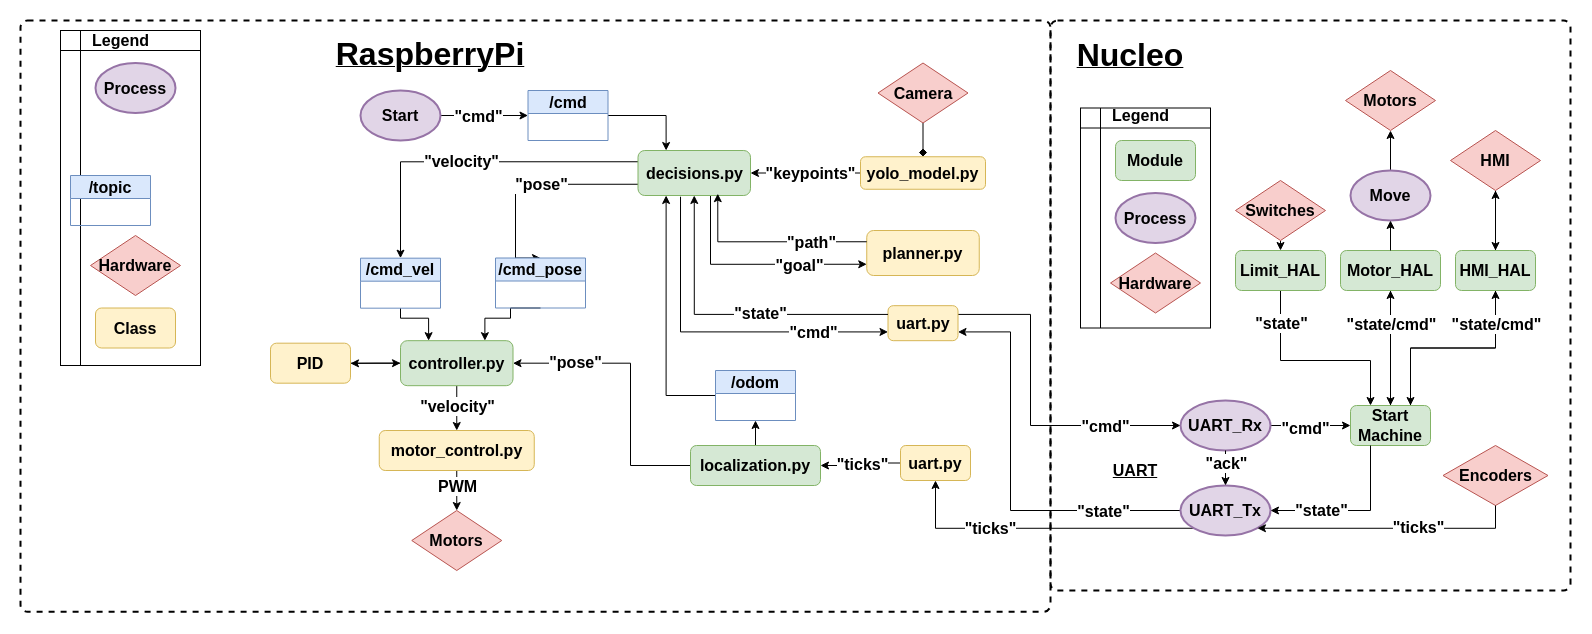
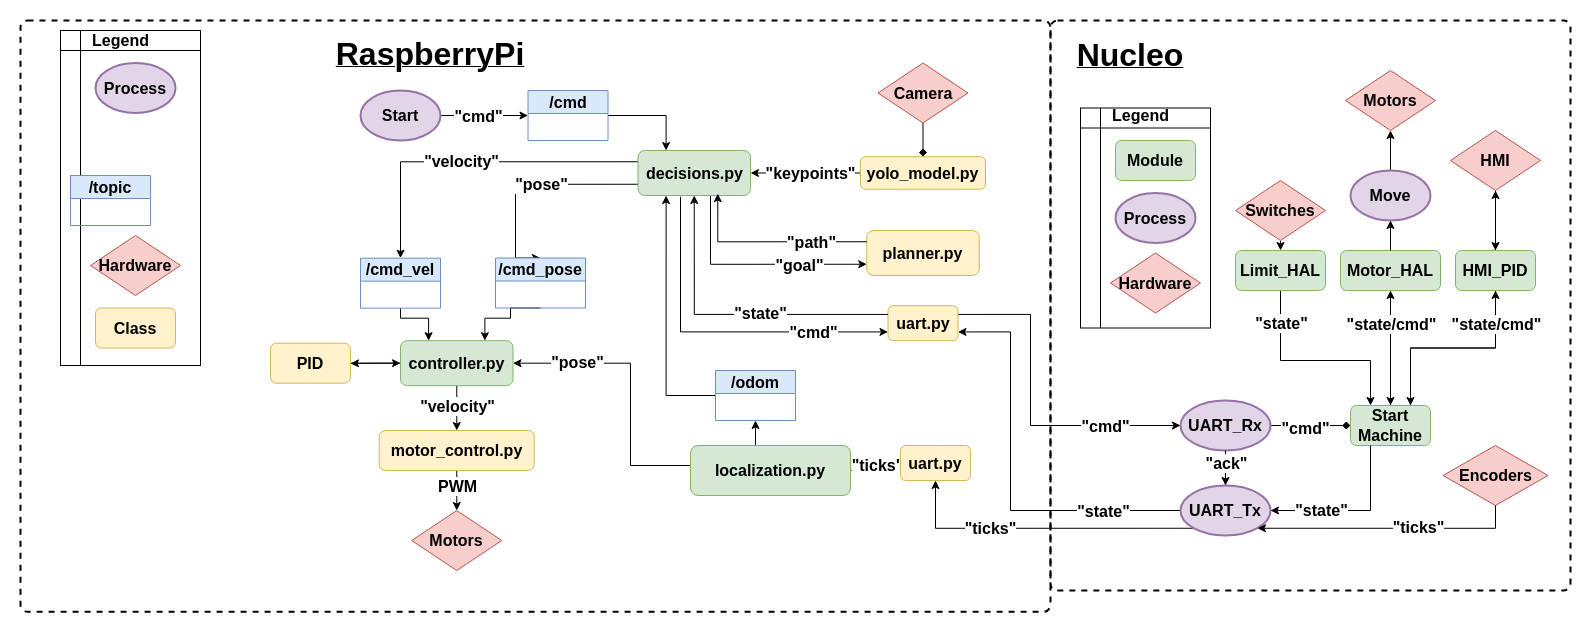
(1496, 271) -> (1496, 271)
(1342, 426) -> (1341, 426)
(756, 466) -> (771, 471)
(1136, 471) -> none
